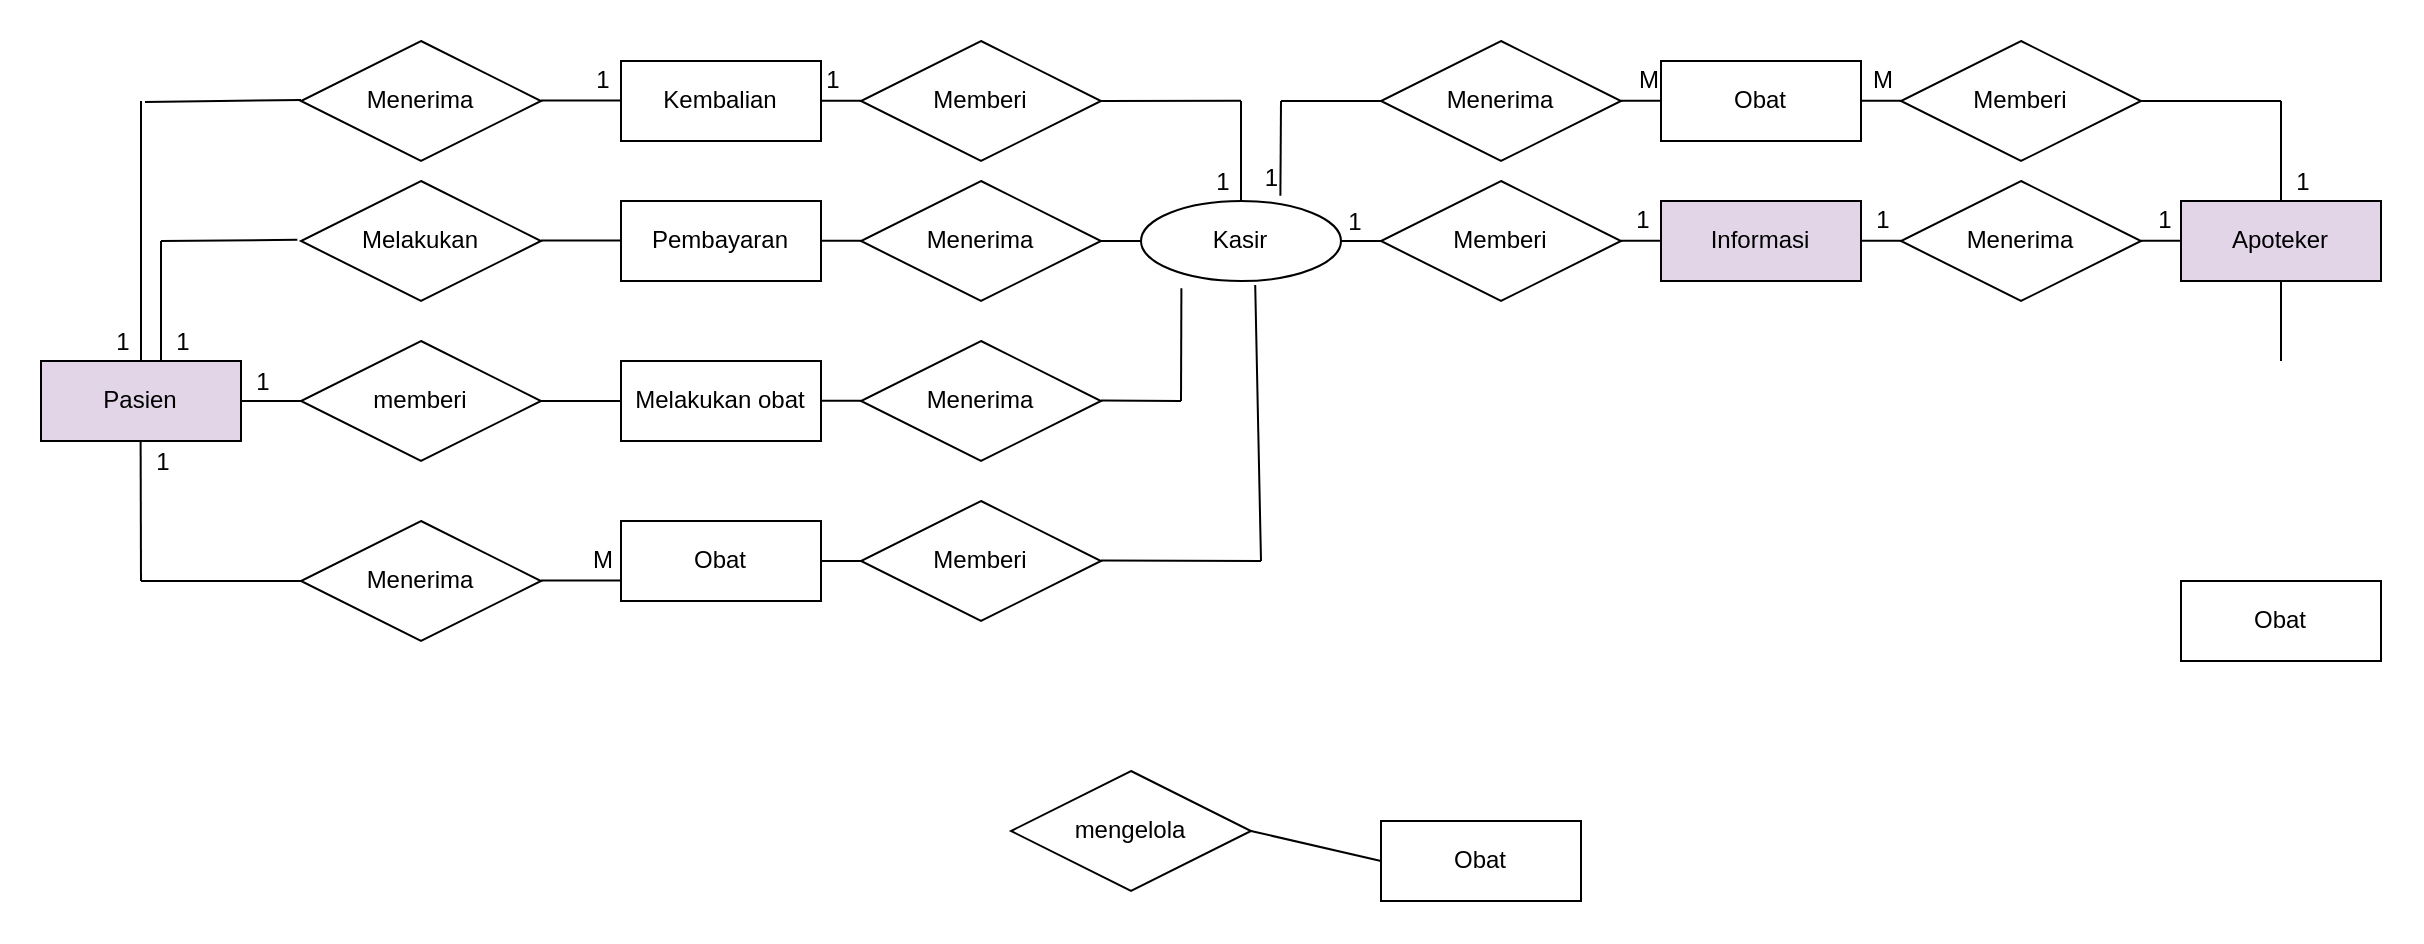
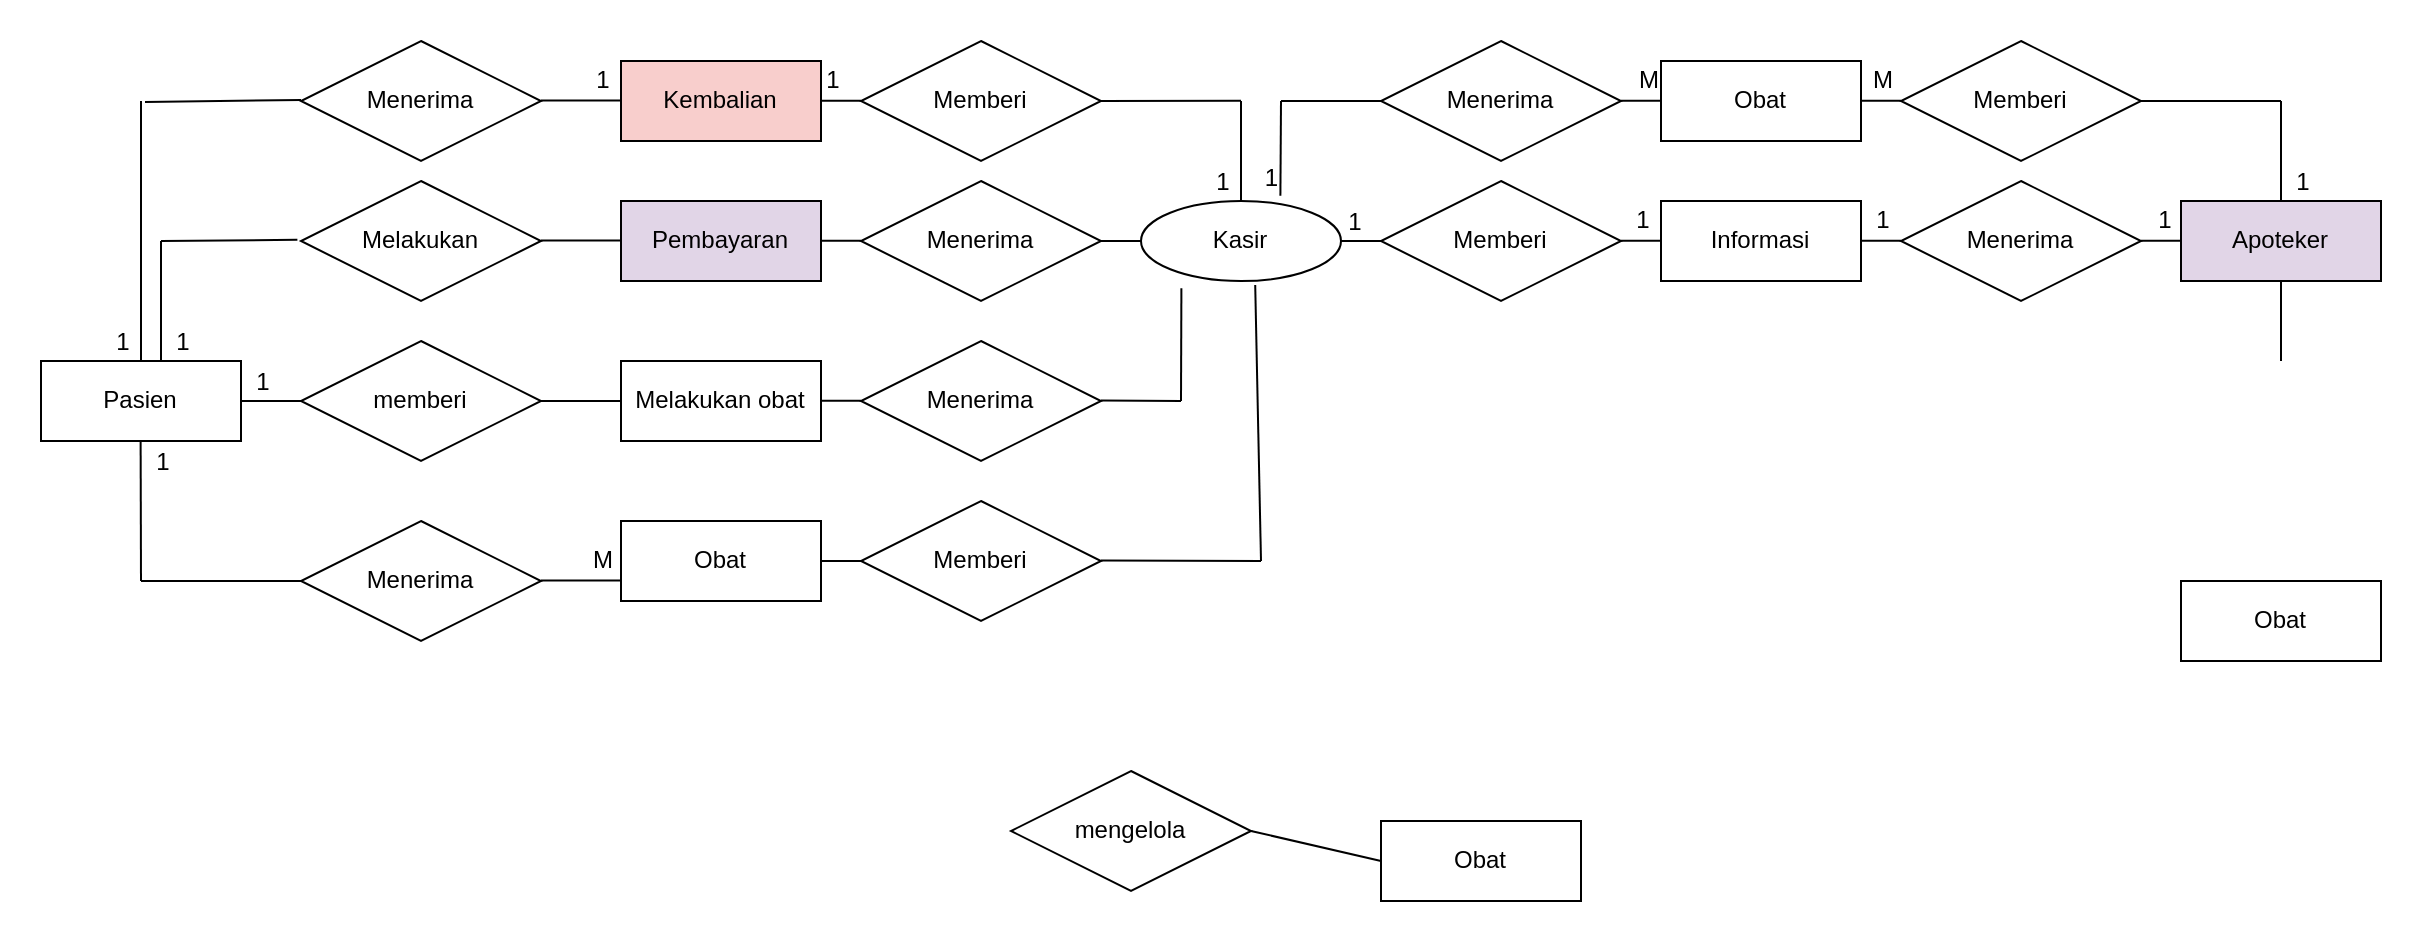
(721, 101) -> (721, 101)
(721, 241) -> (721, 241)
(1761, 241) -> (1761, 241)
(141, 401) -> (141, 401)
